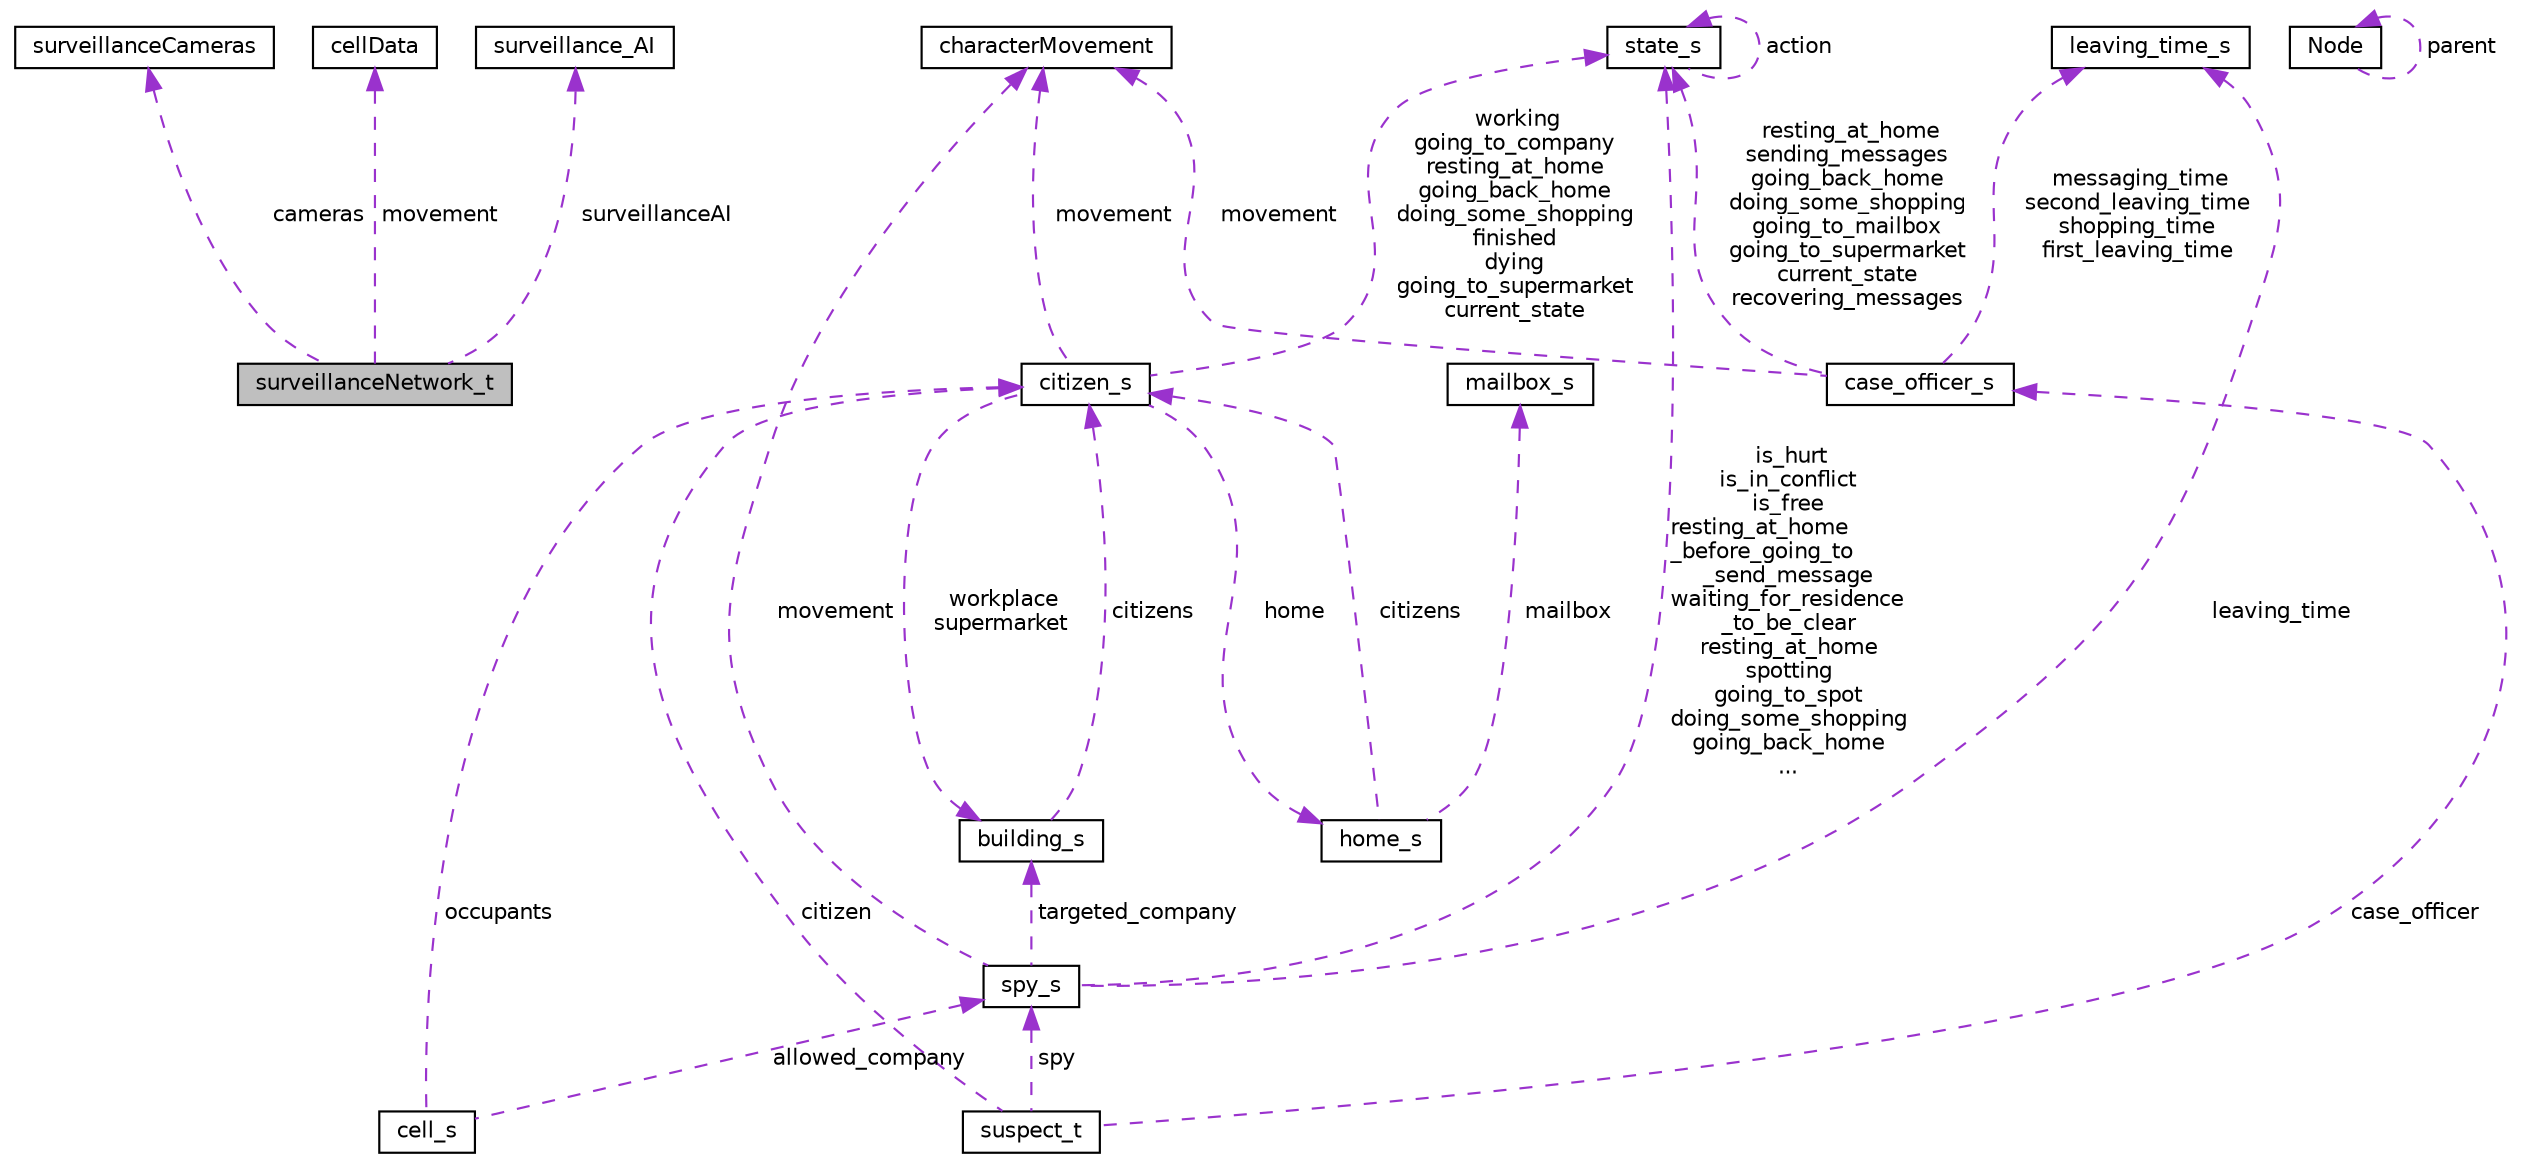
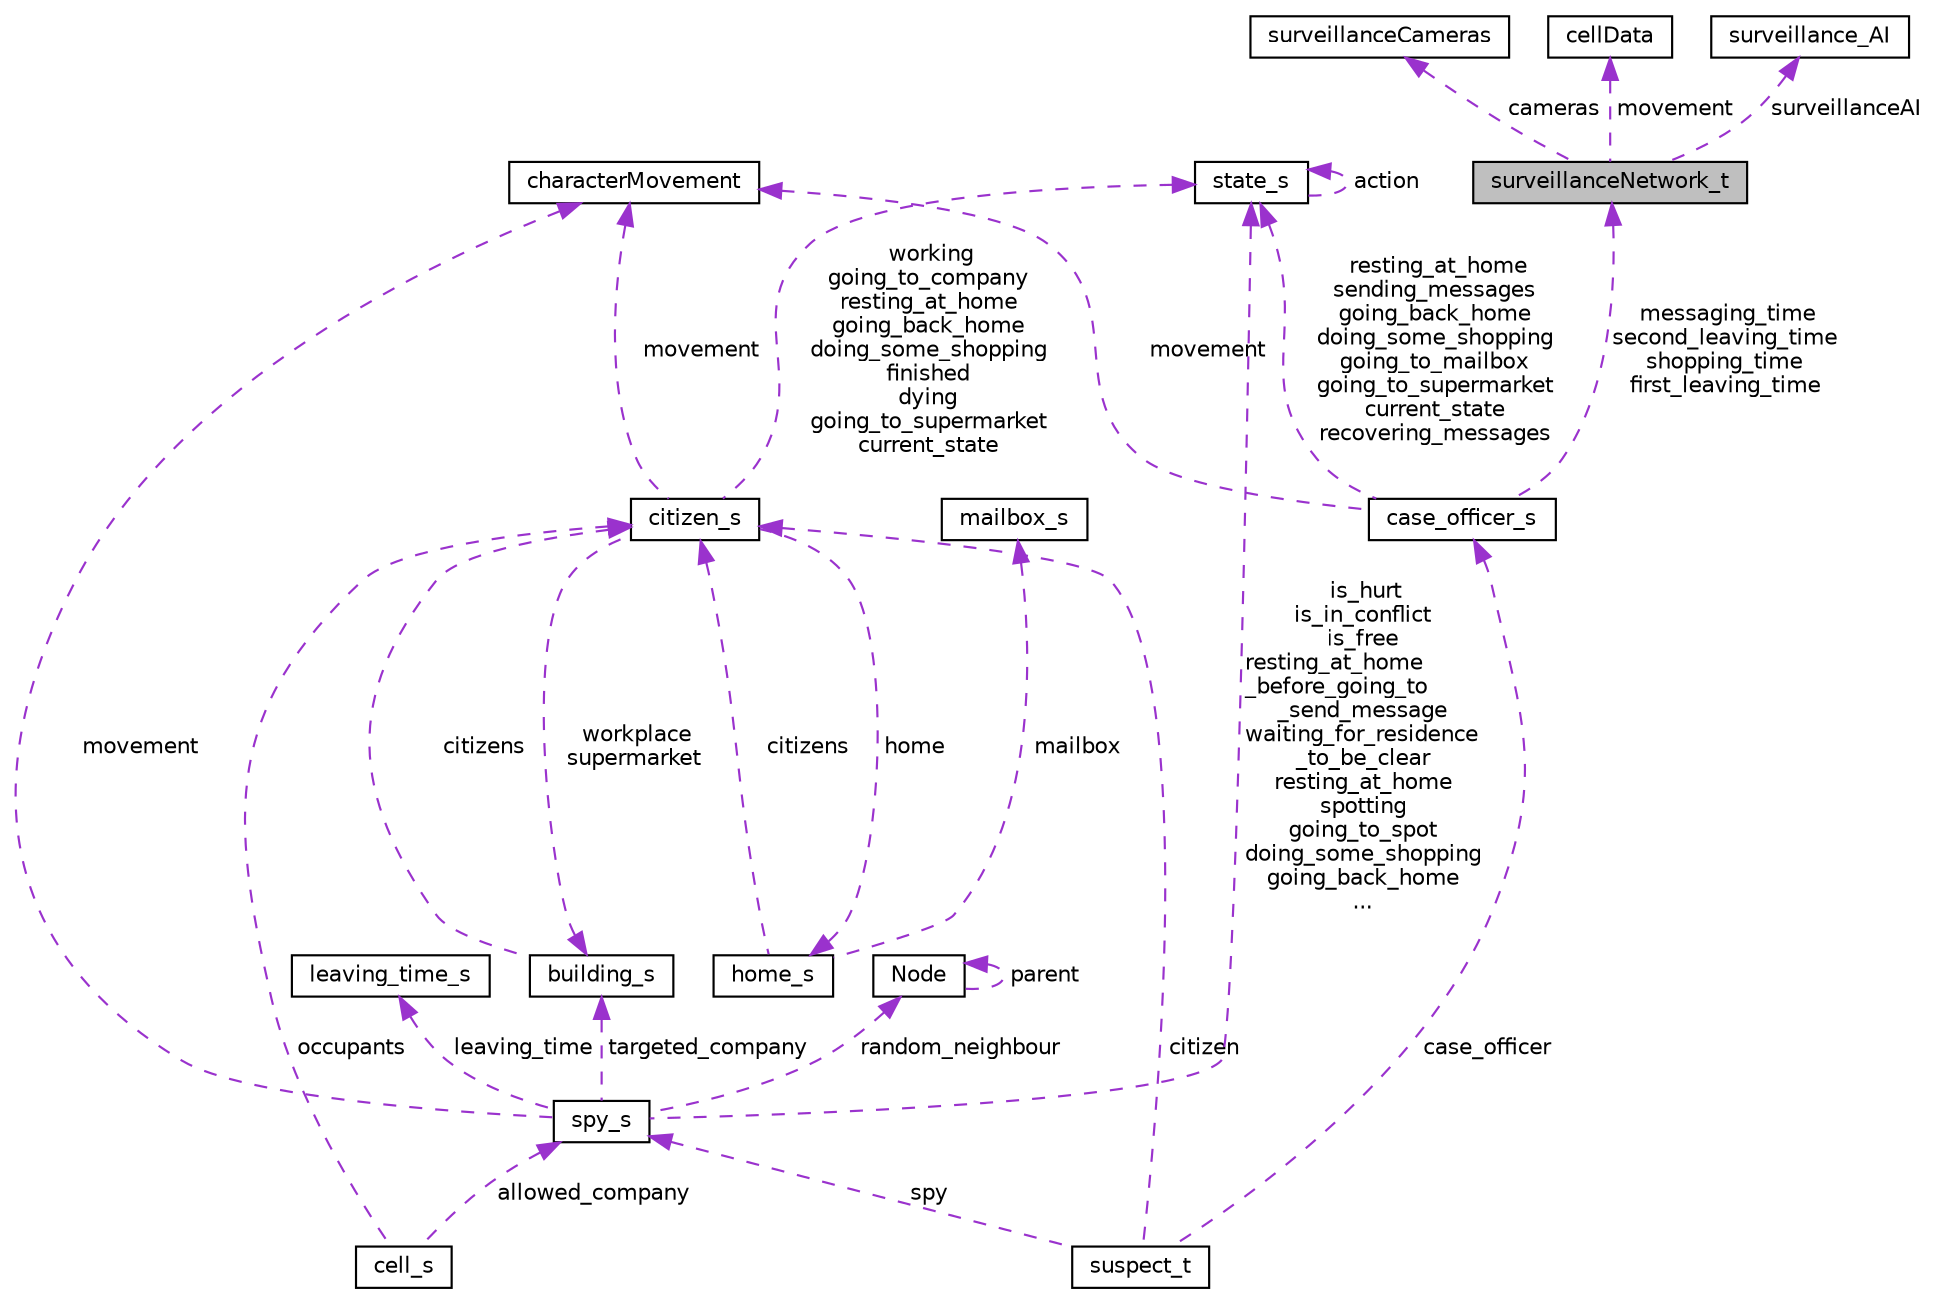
(1994, 215) -> (1598, 377)
none -> (775, 1079)
